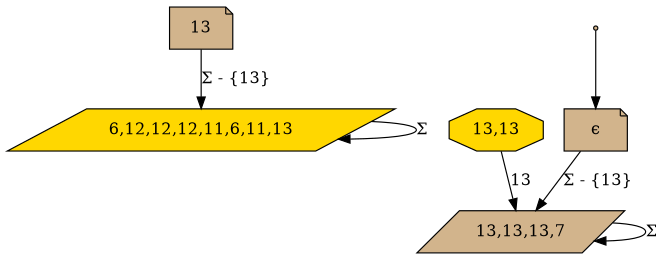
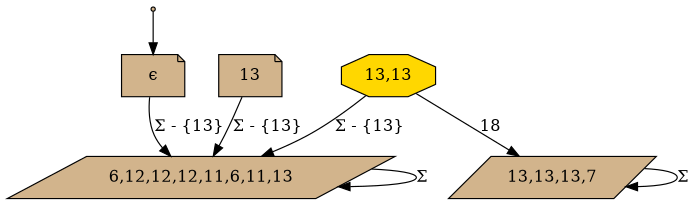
none -> (321, 127)
(201, 130) -> (201, 177)
(562, 176) -> (151, 124)
(521, 181) -> (491, 127)
